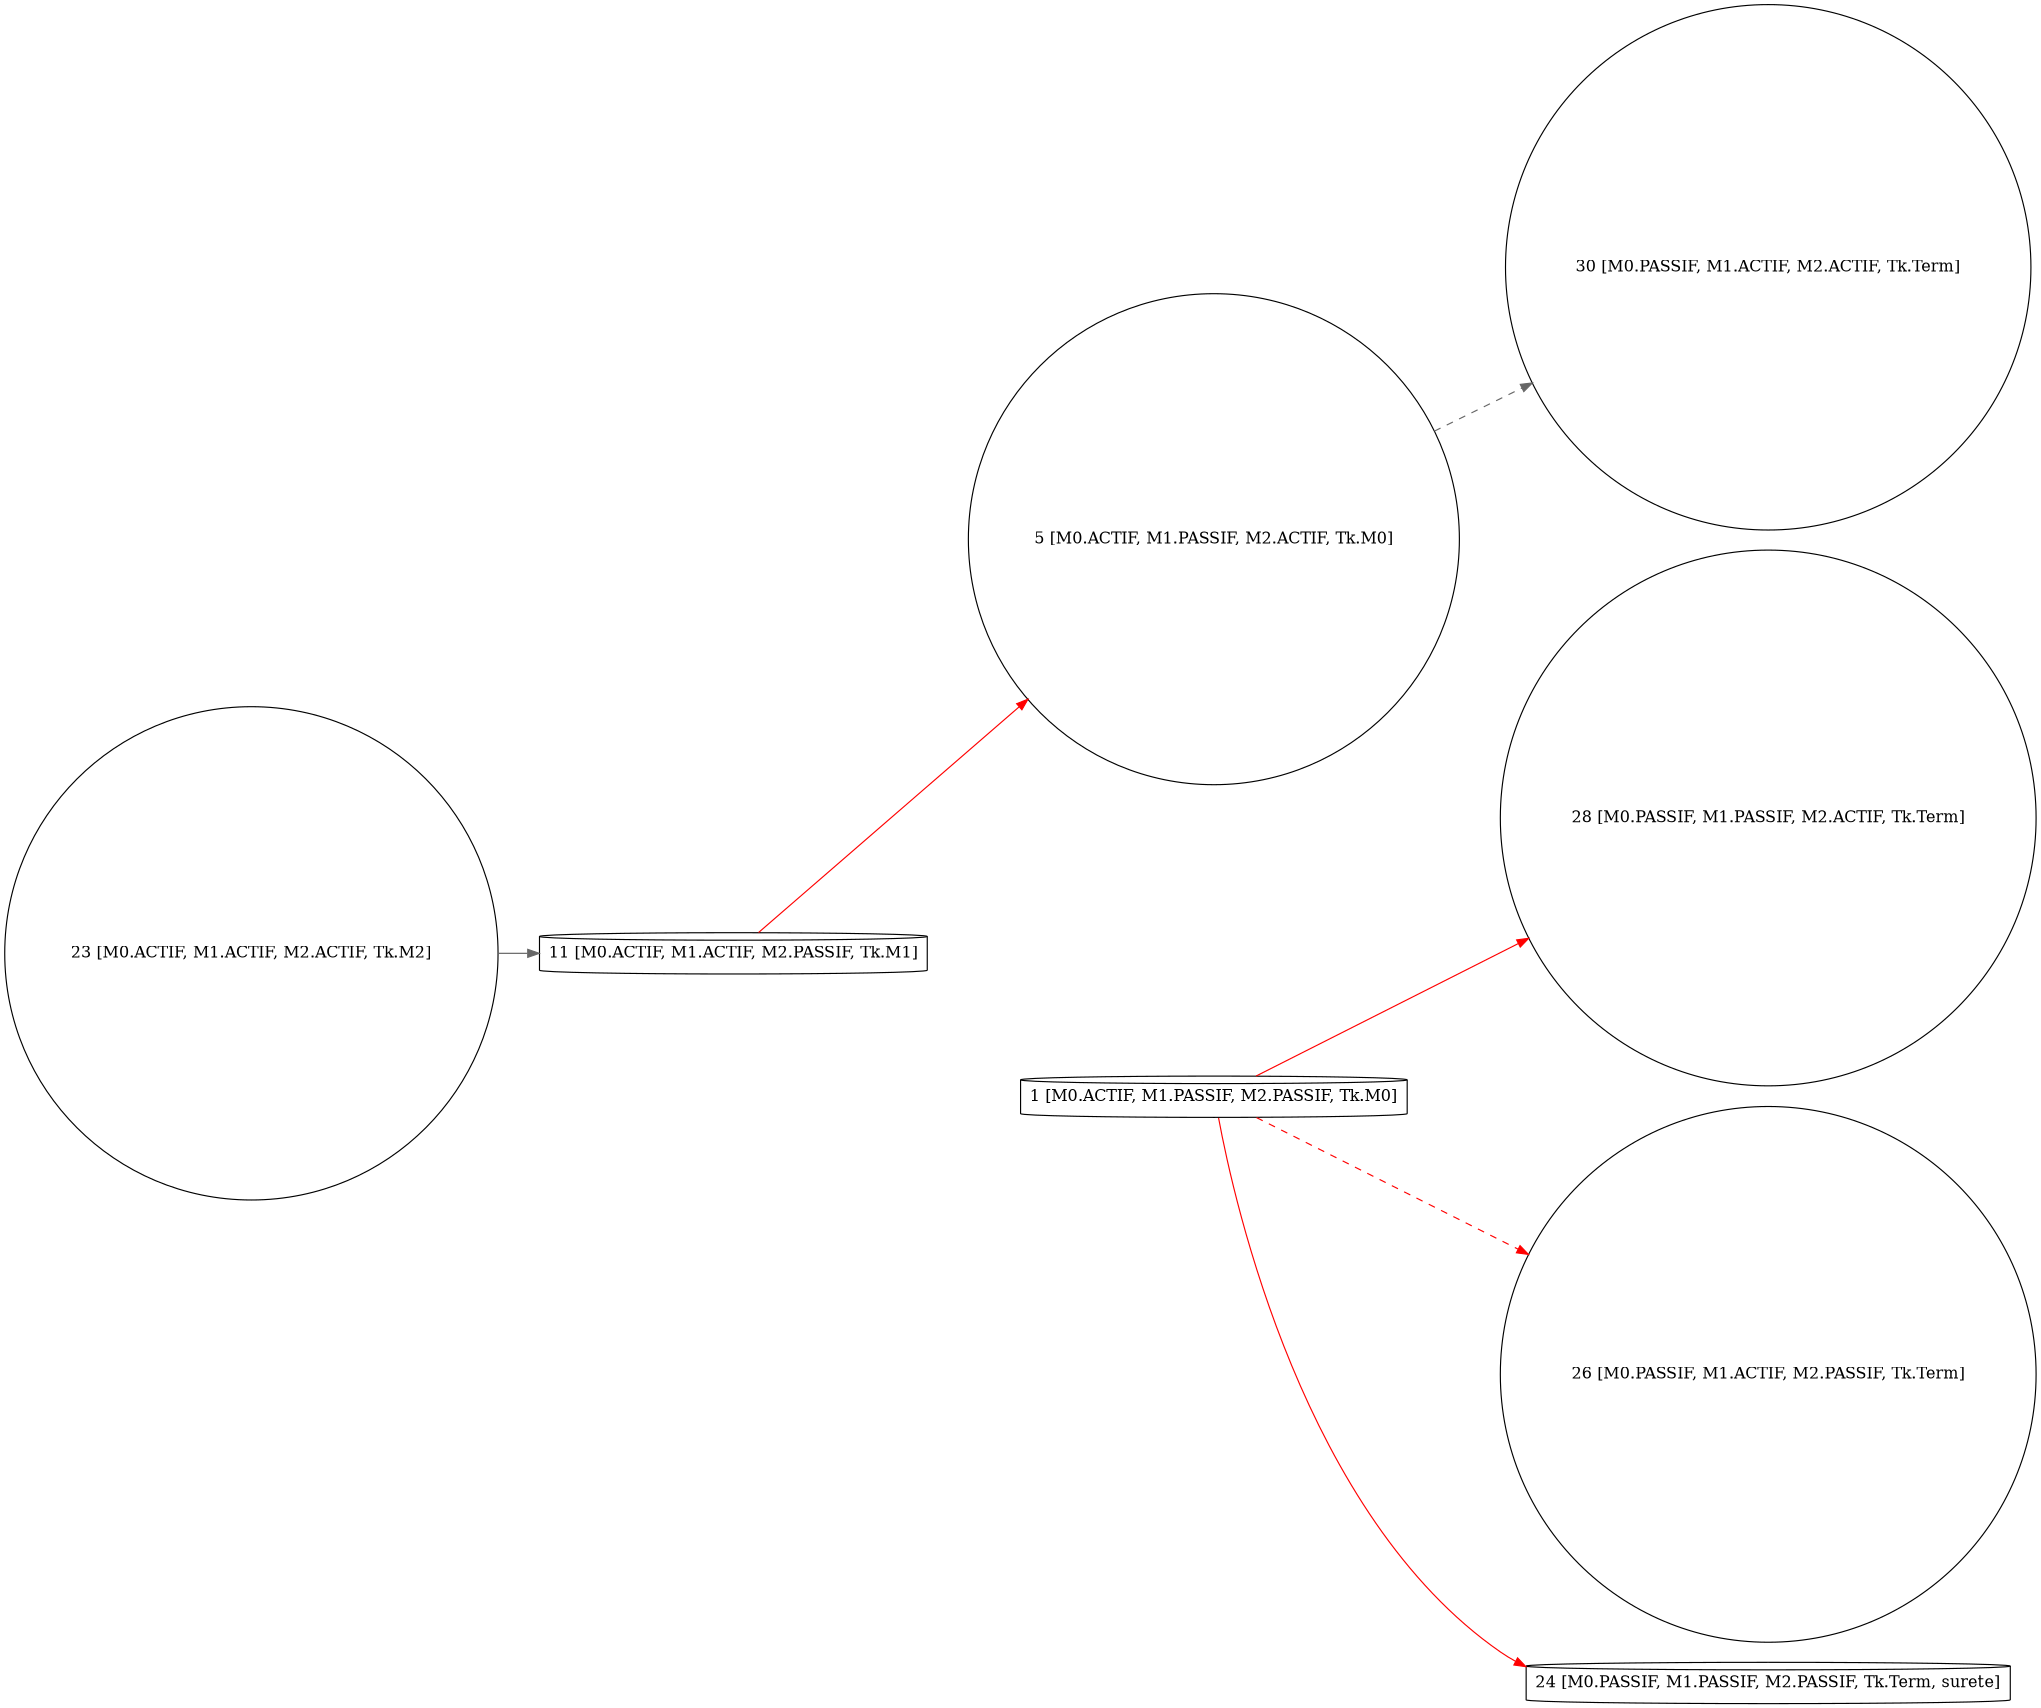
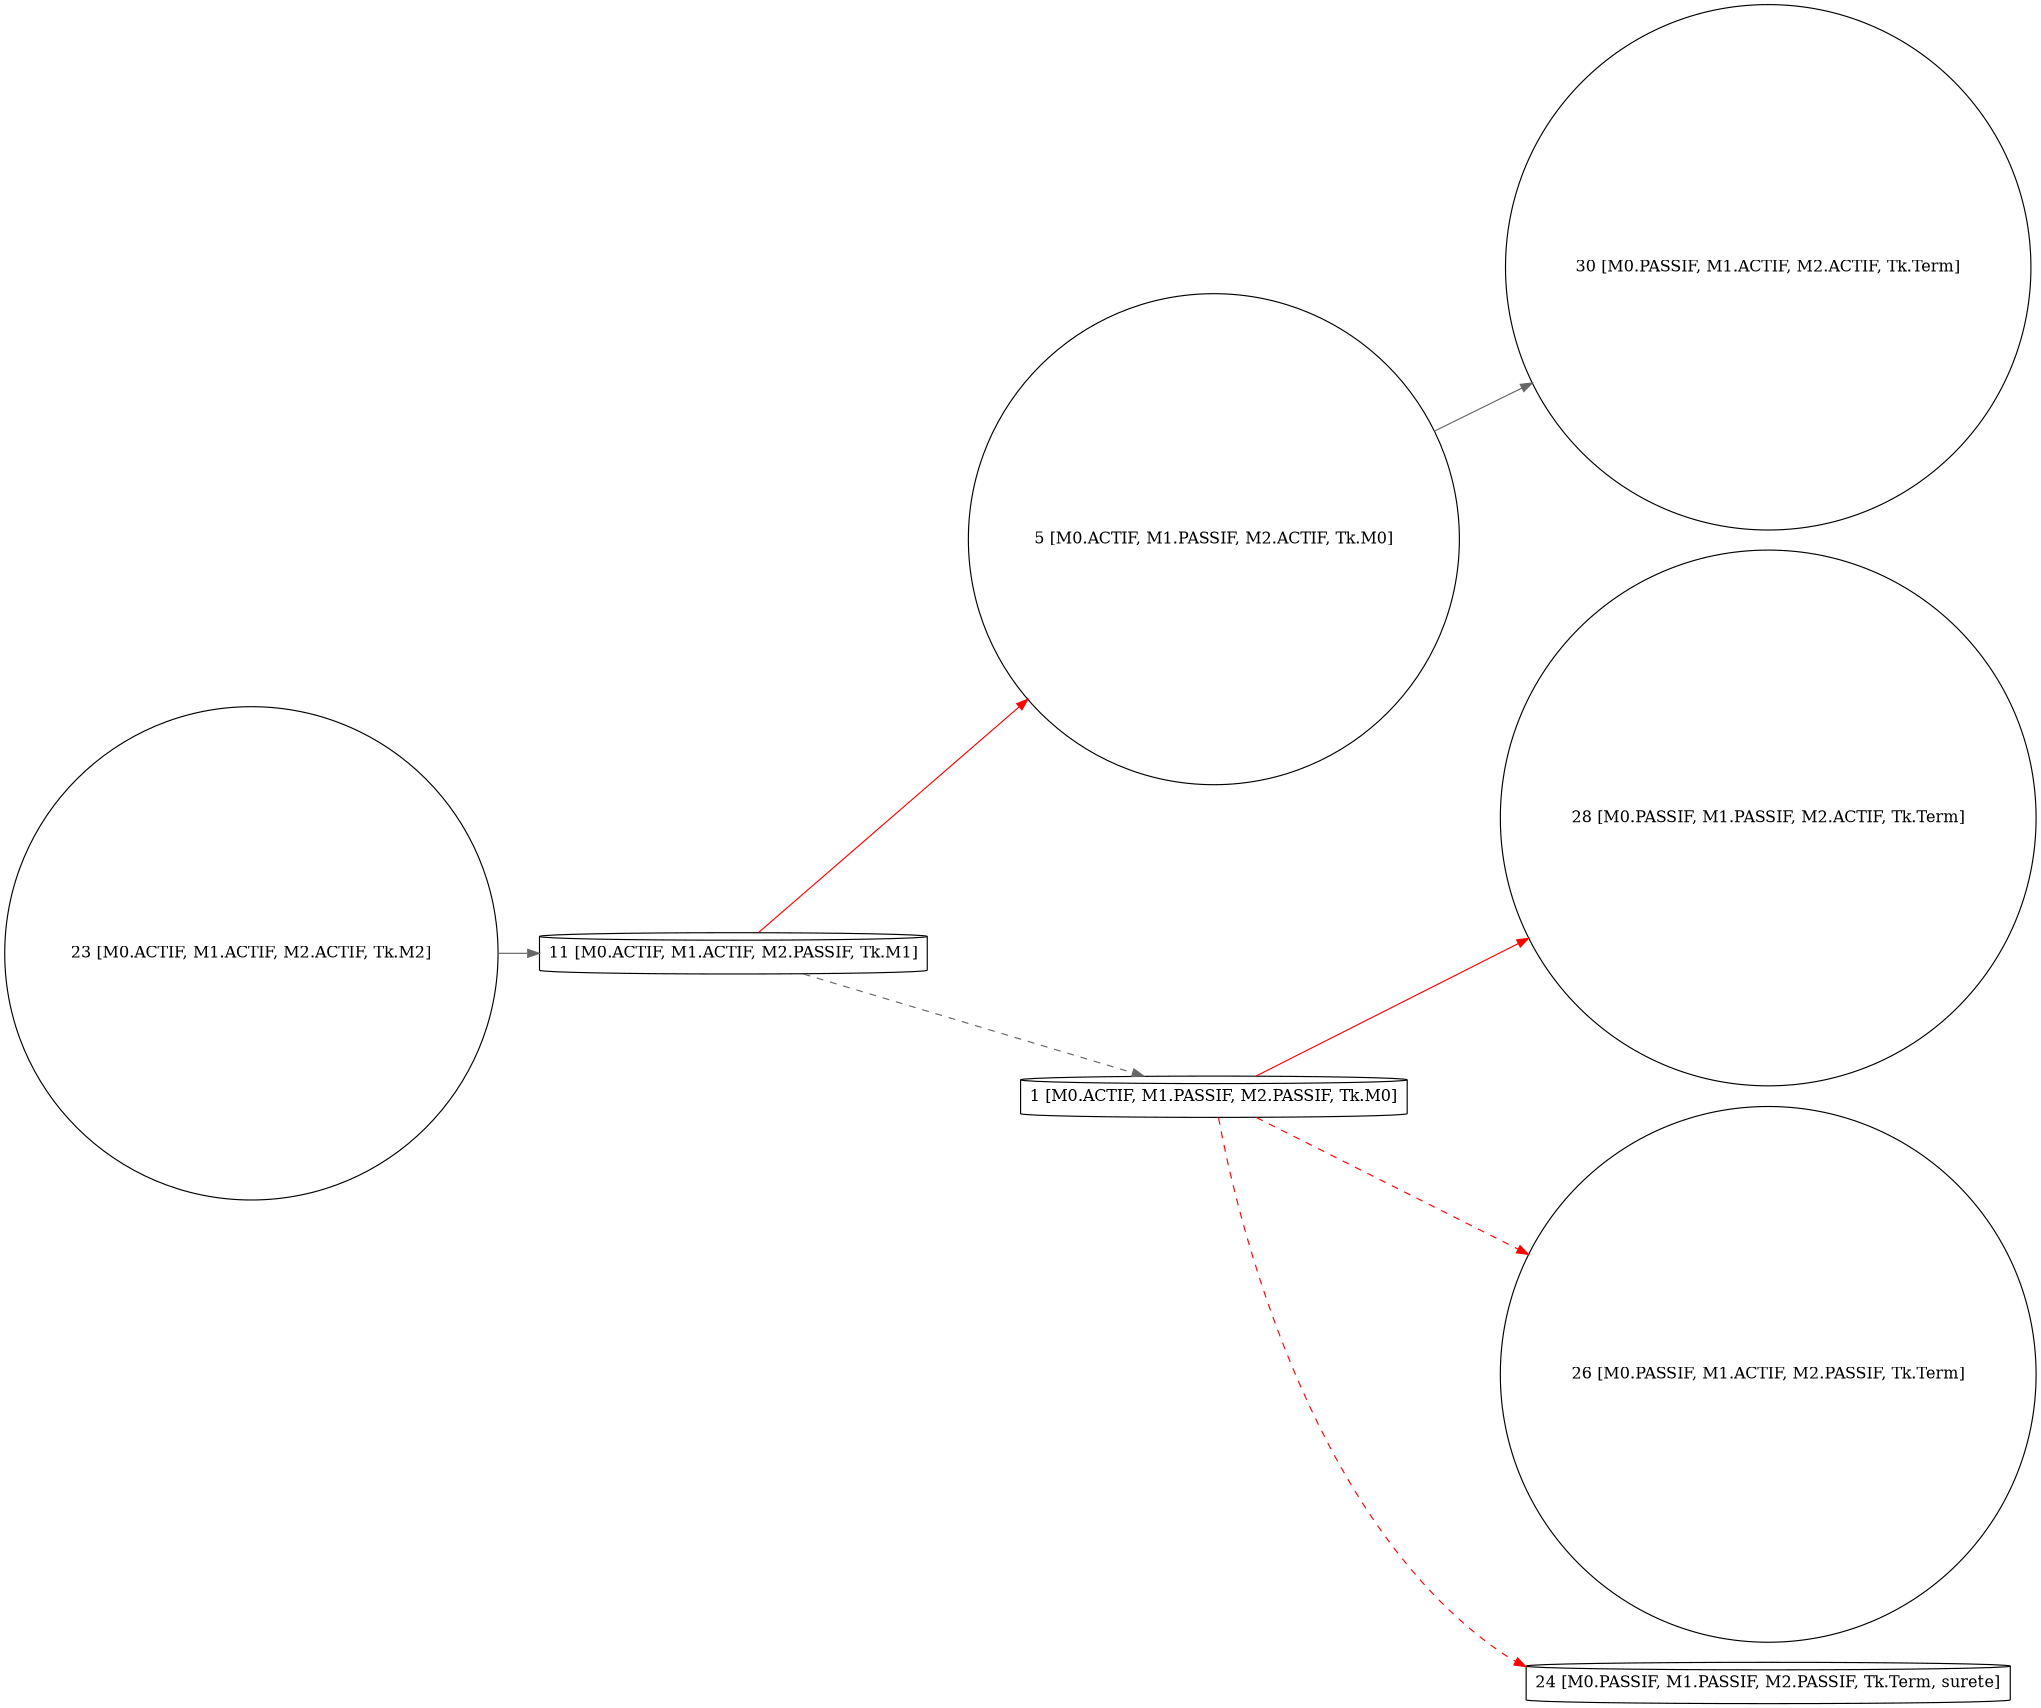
(1478, 410) -> (1478, 410)
none -> (968, 1023)
(1317, 1419) -> (1317, 1419)
